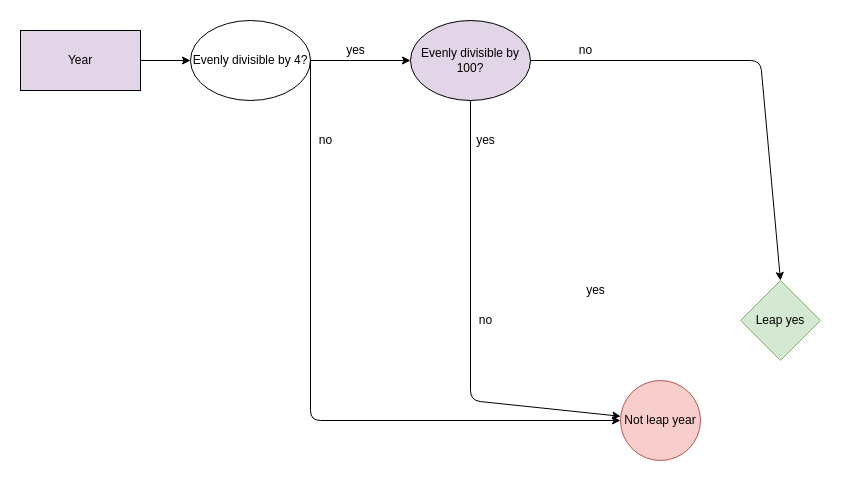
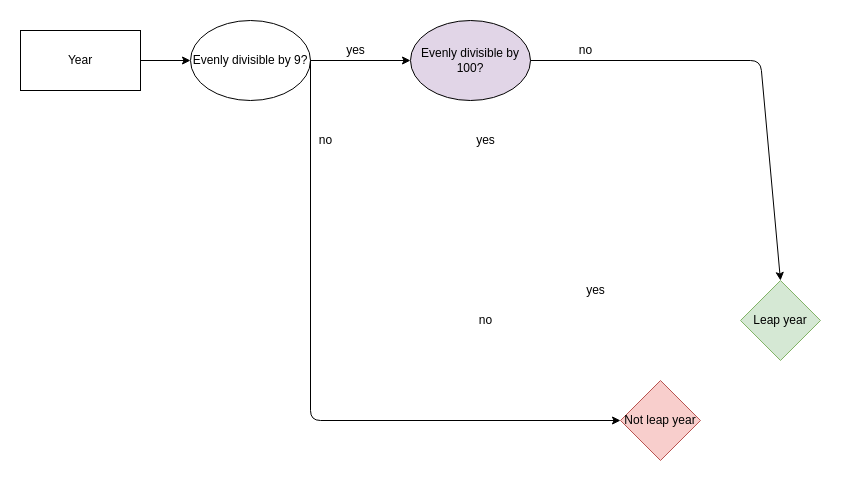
(81, 61) -> (81, 61)
(251, 61) -> (251, 61)
(471, 318) -> none
(781, 321) -> (781, 321)
(661, 421) -> (661, 421)
